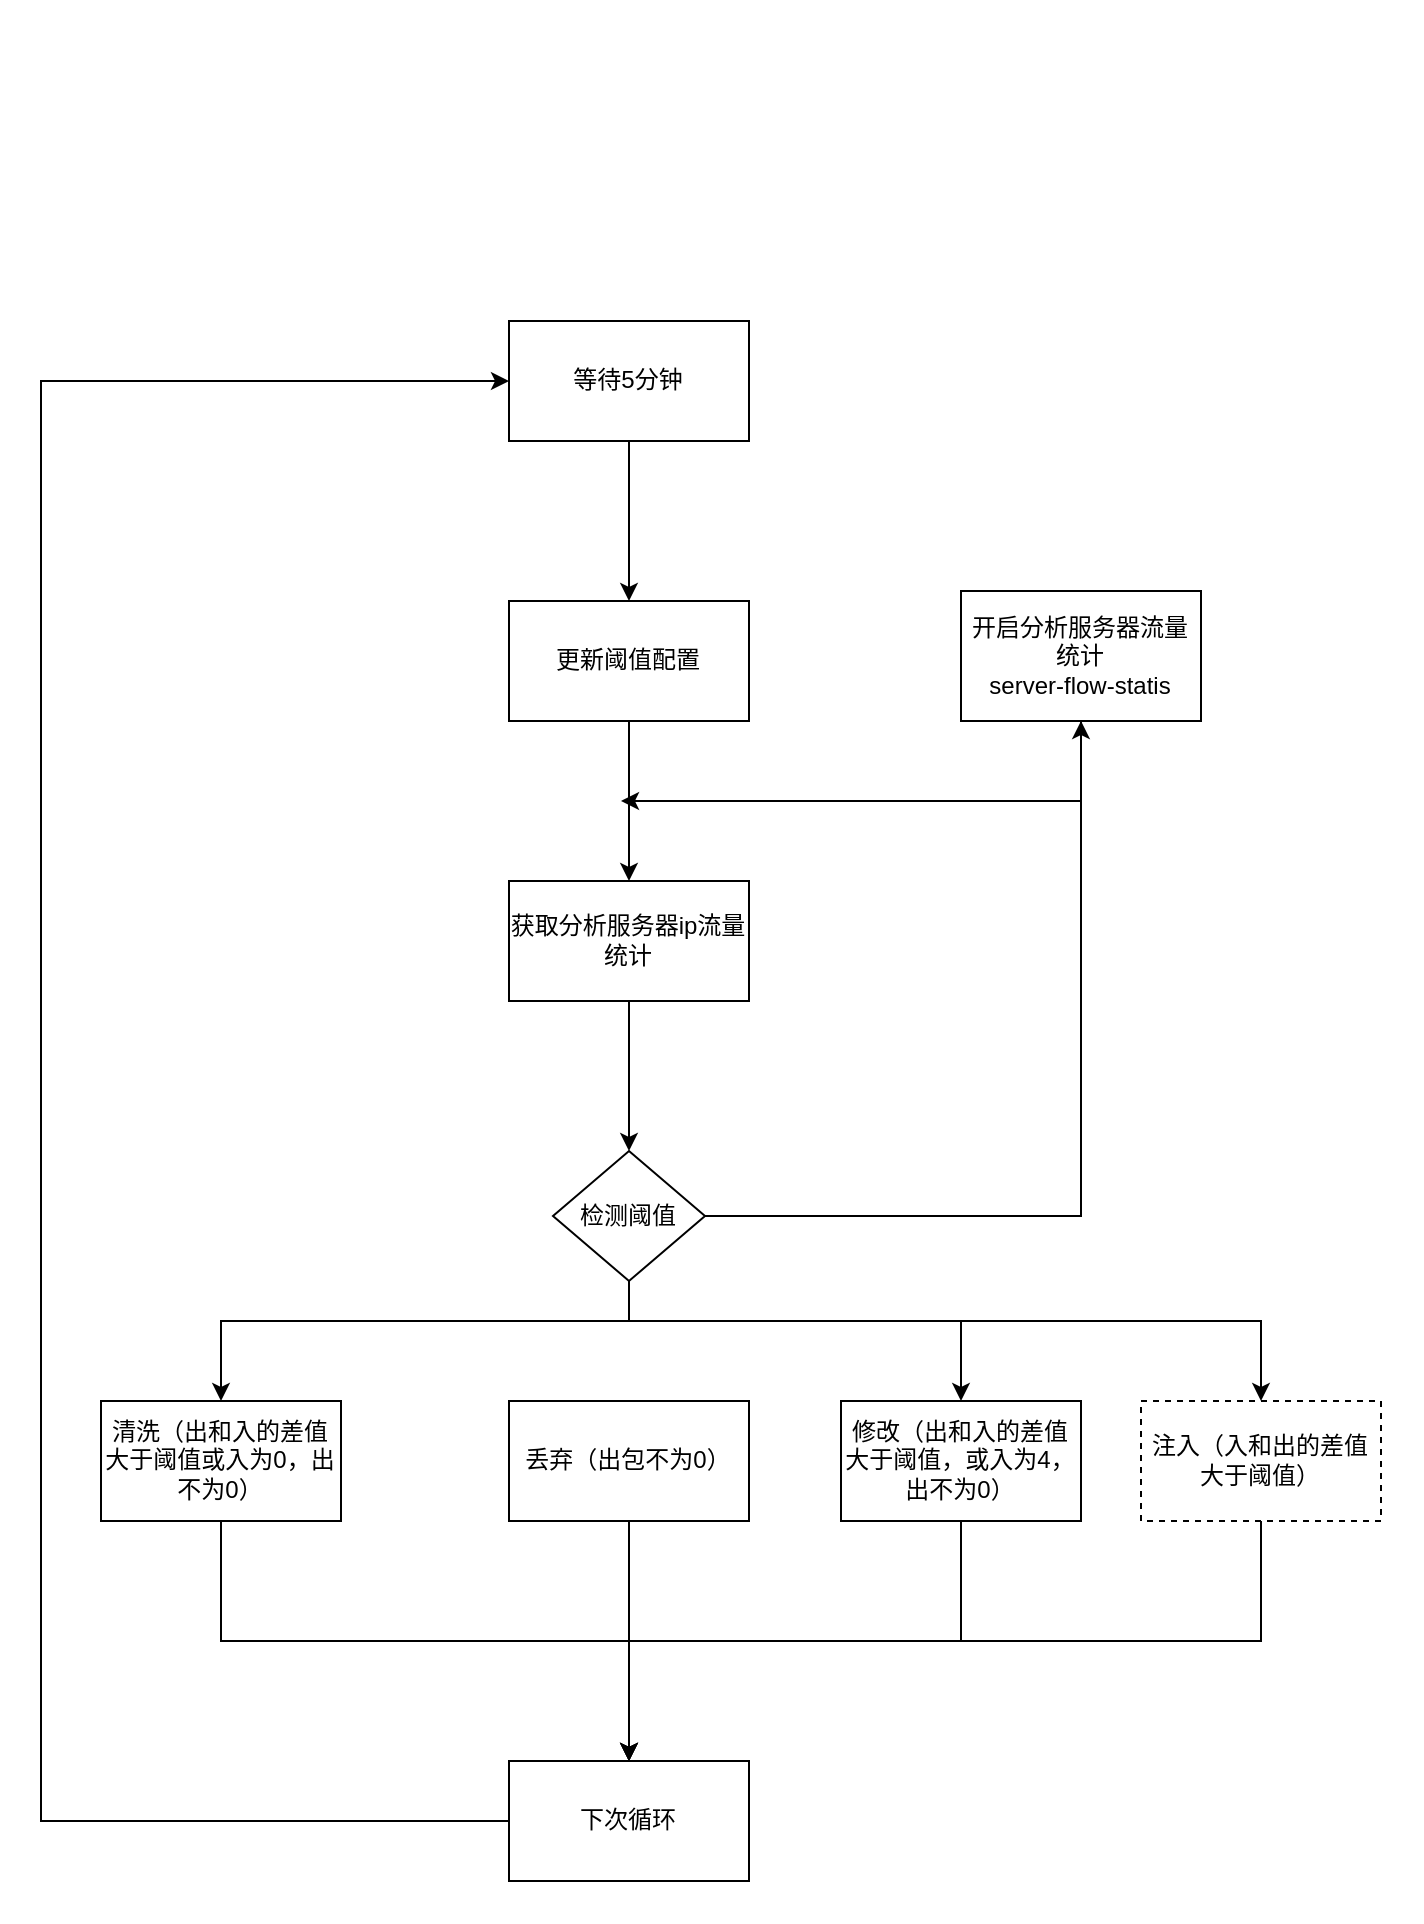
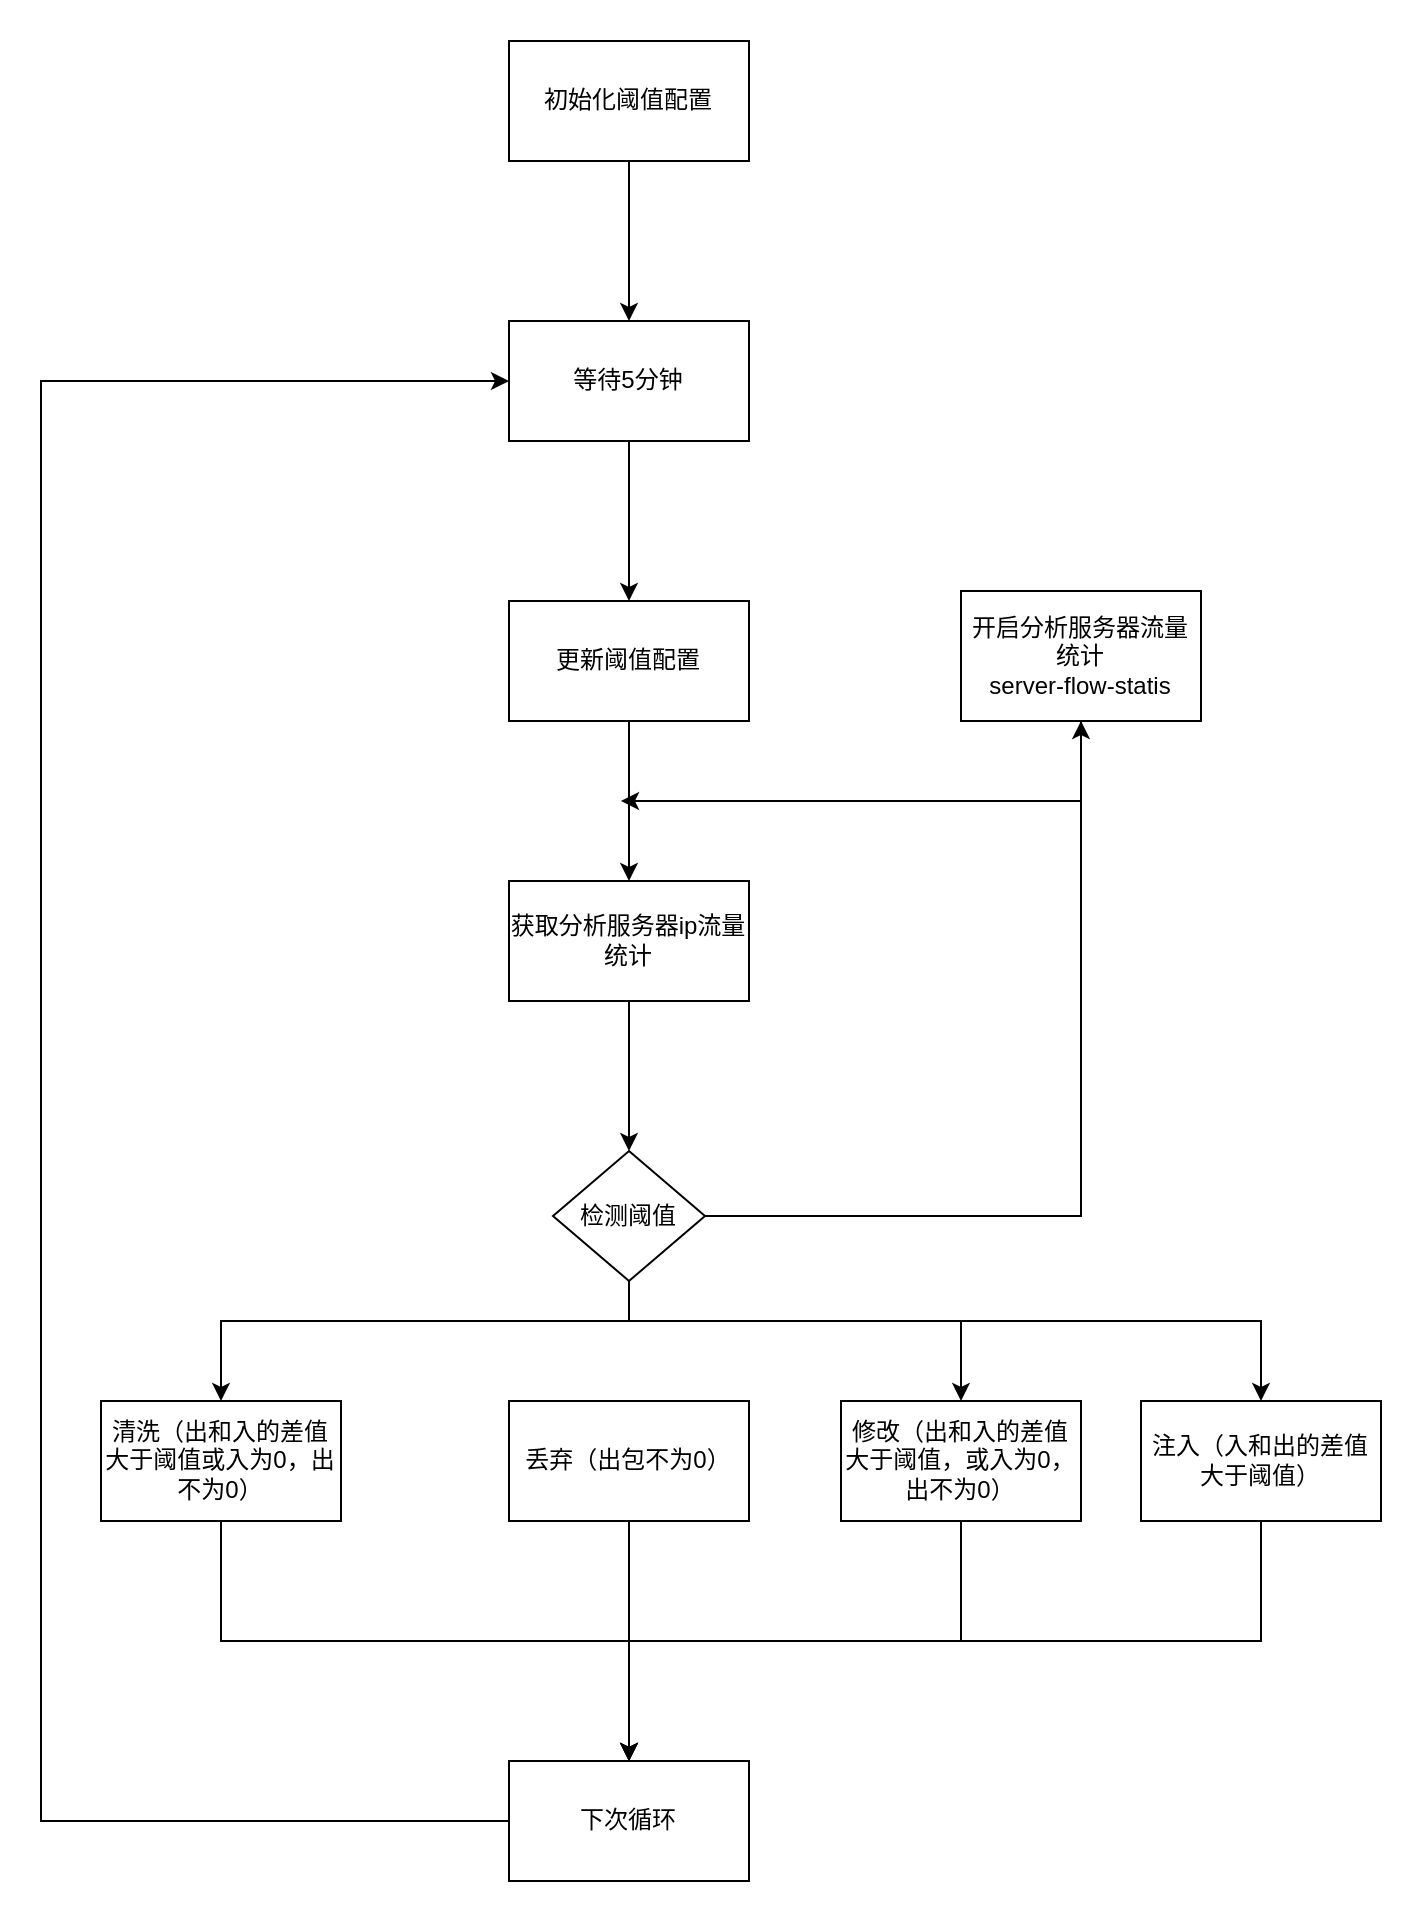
none -> (629, 101)
none -> (629, 234)
(961, 1461) -> (961, 1461)
(1261, 1461) -> (1261, 1461)
